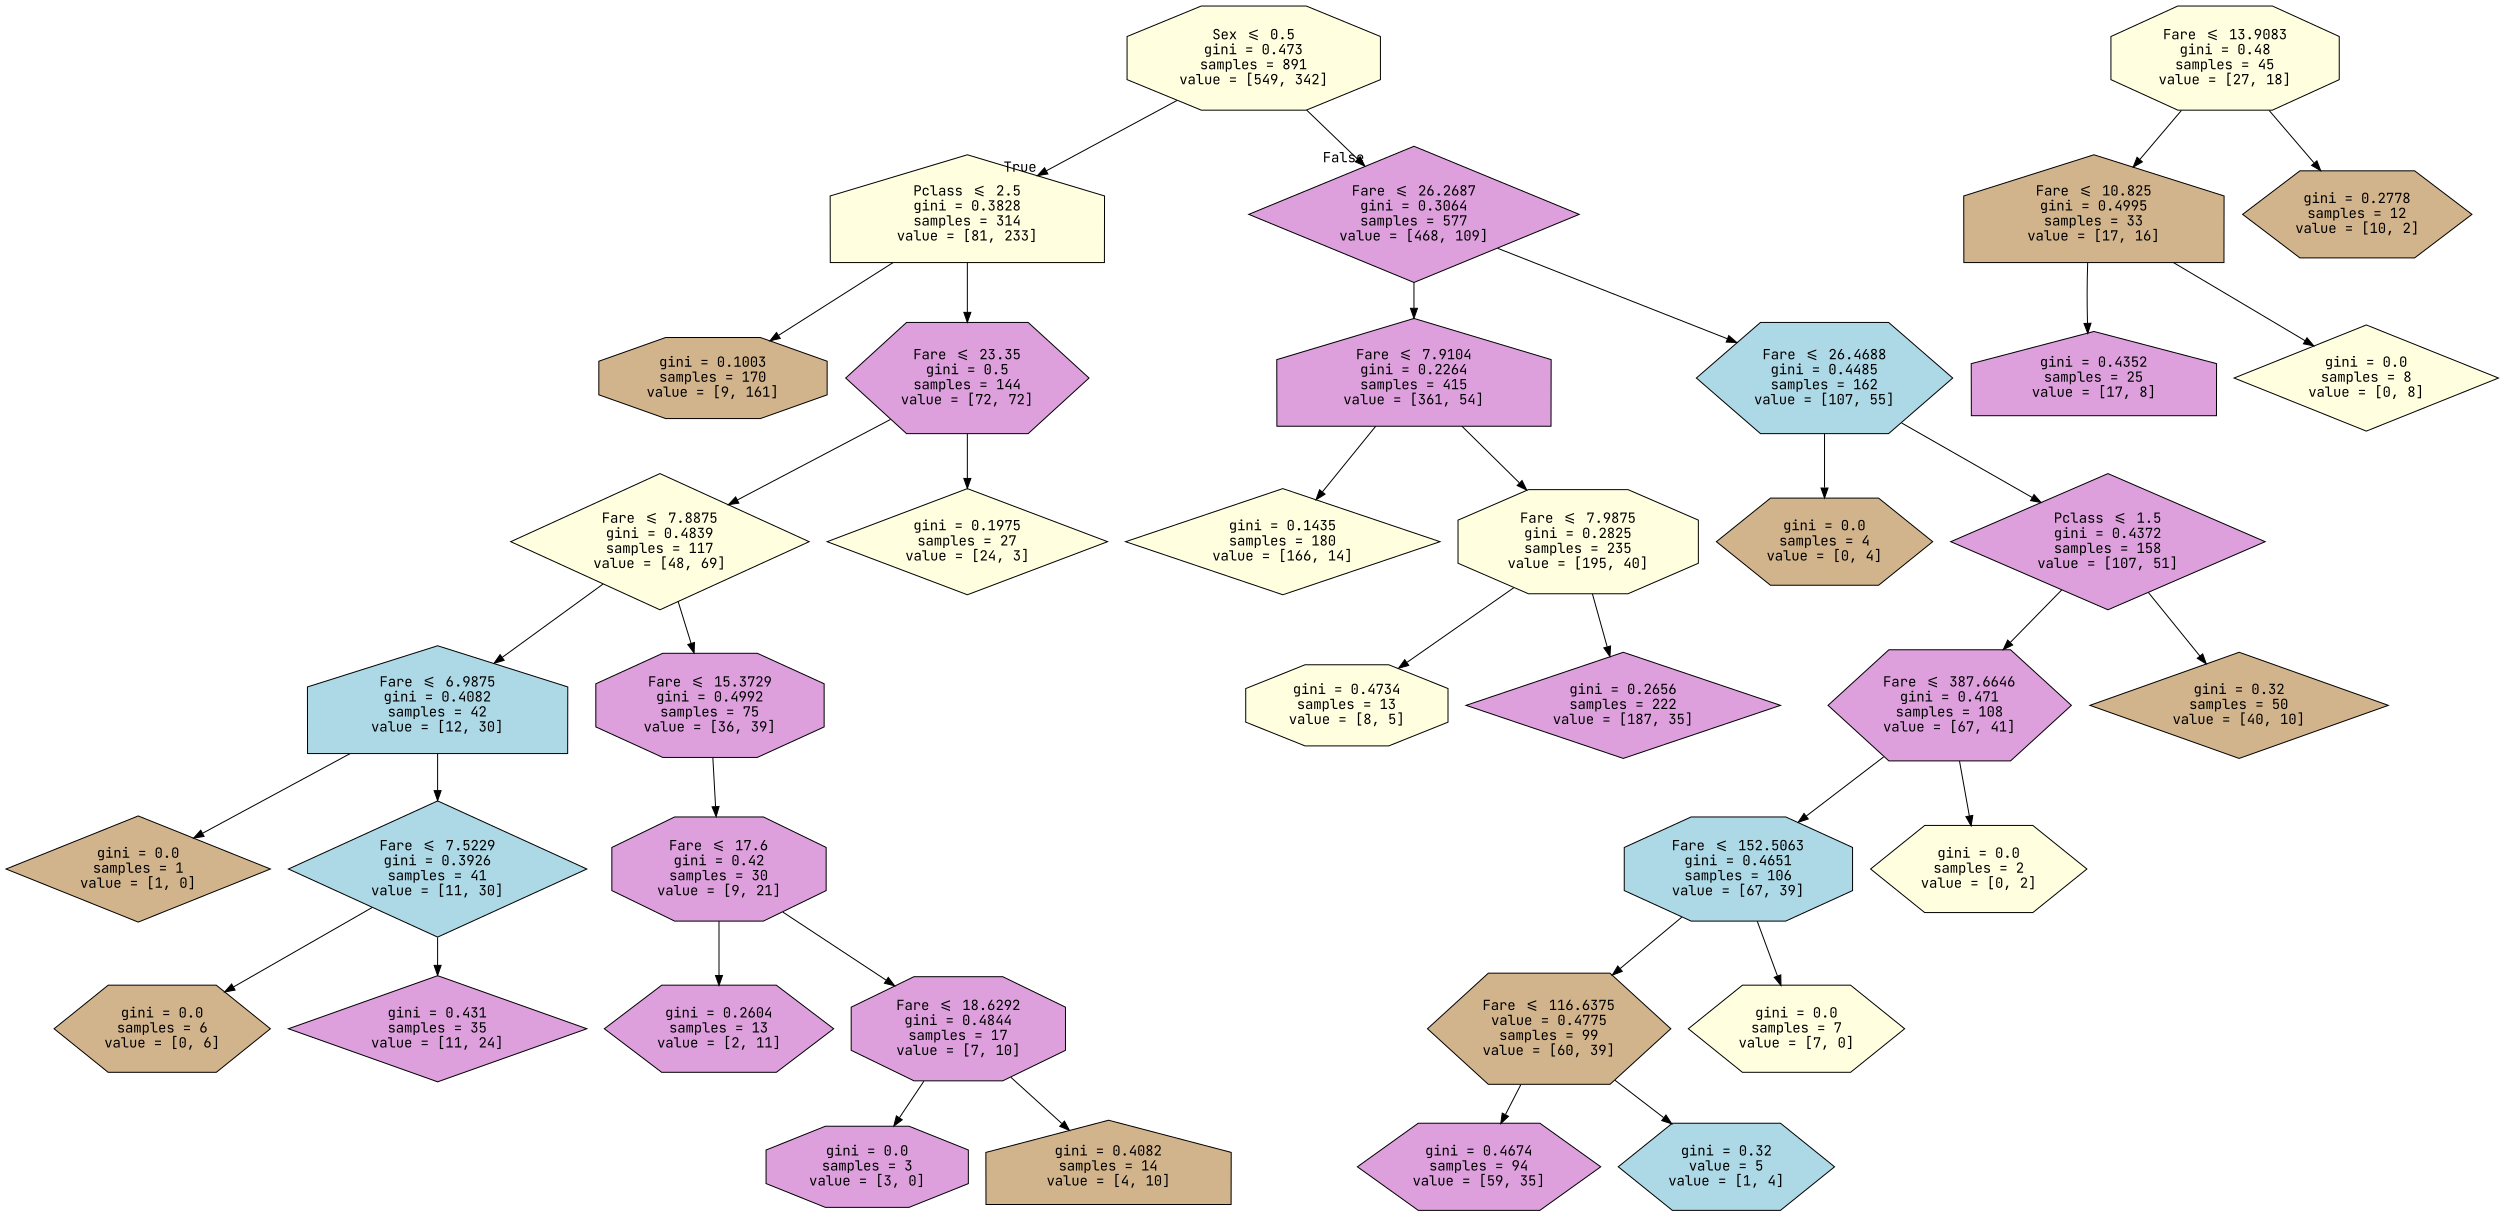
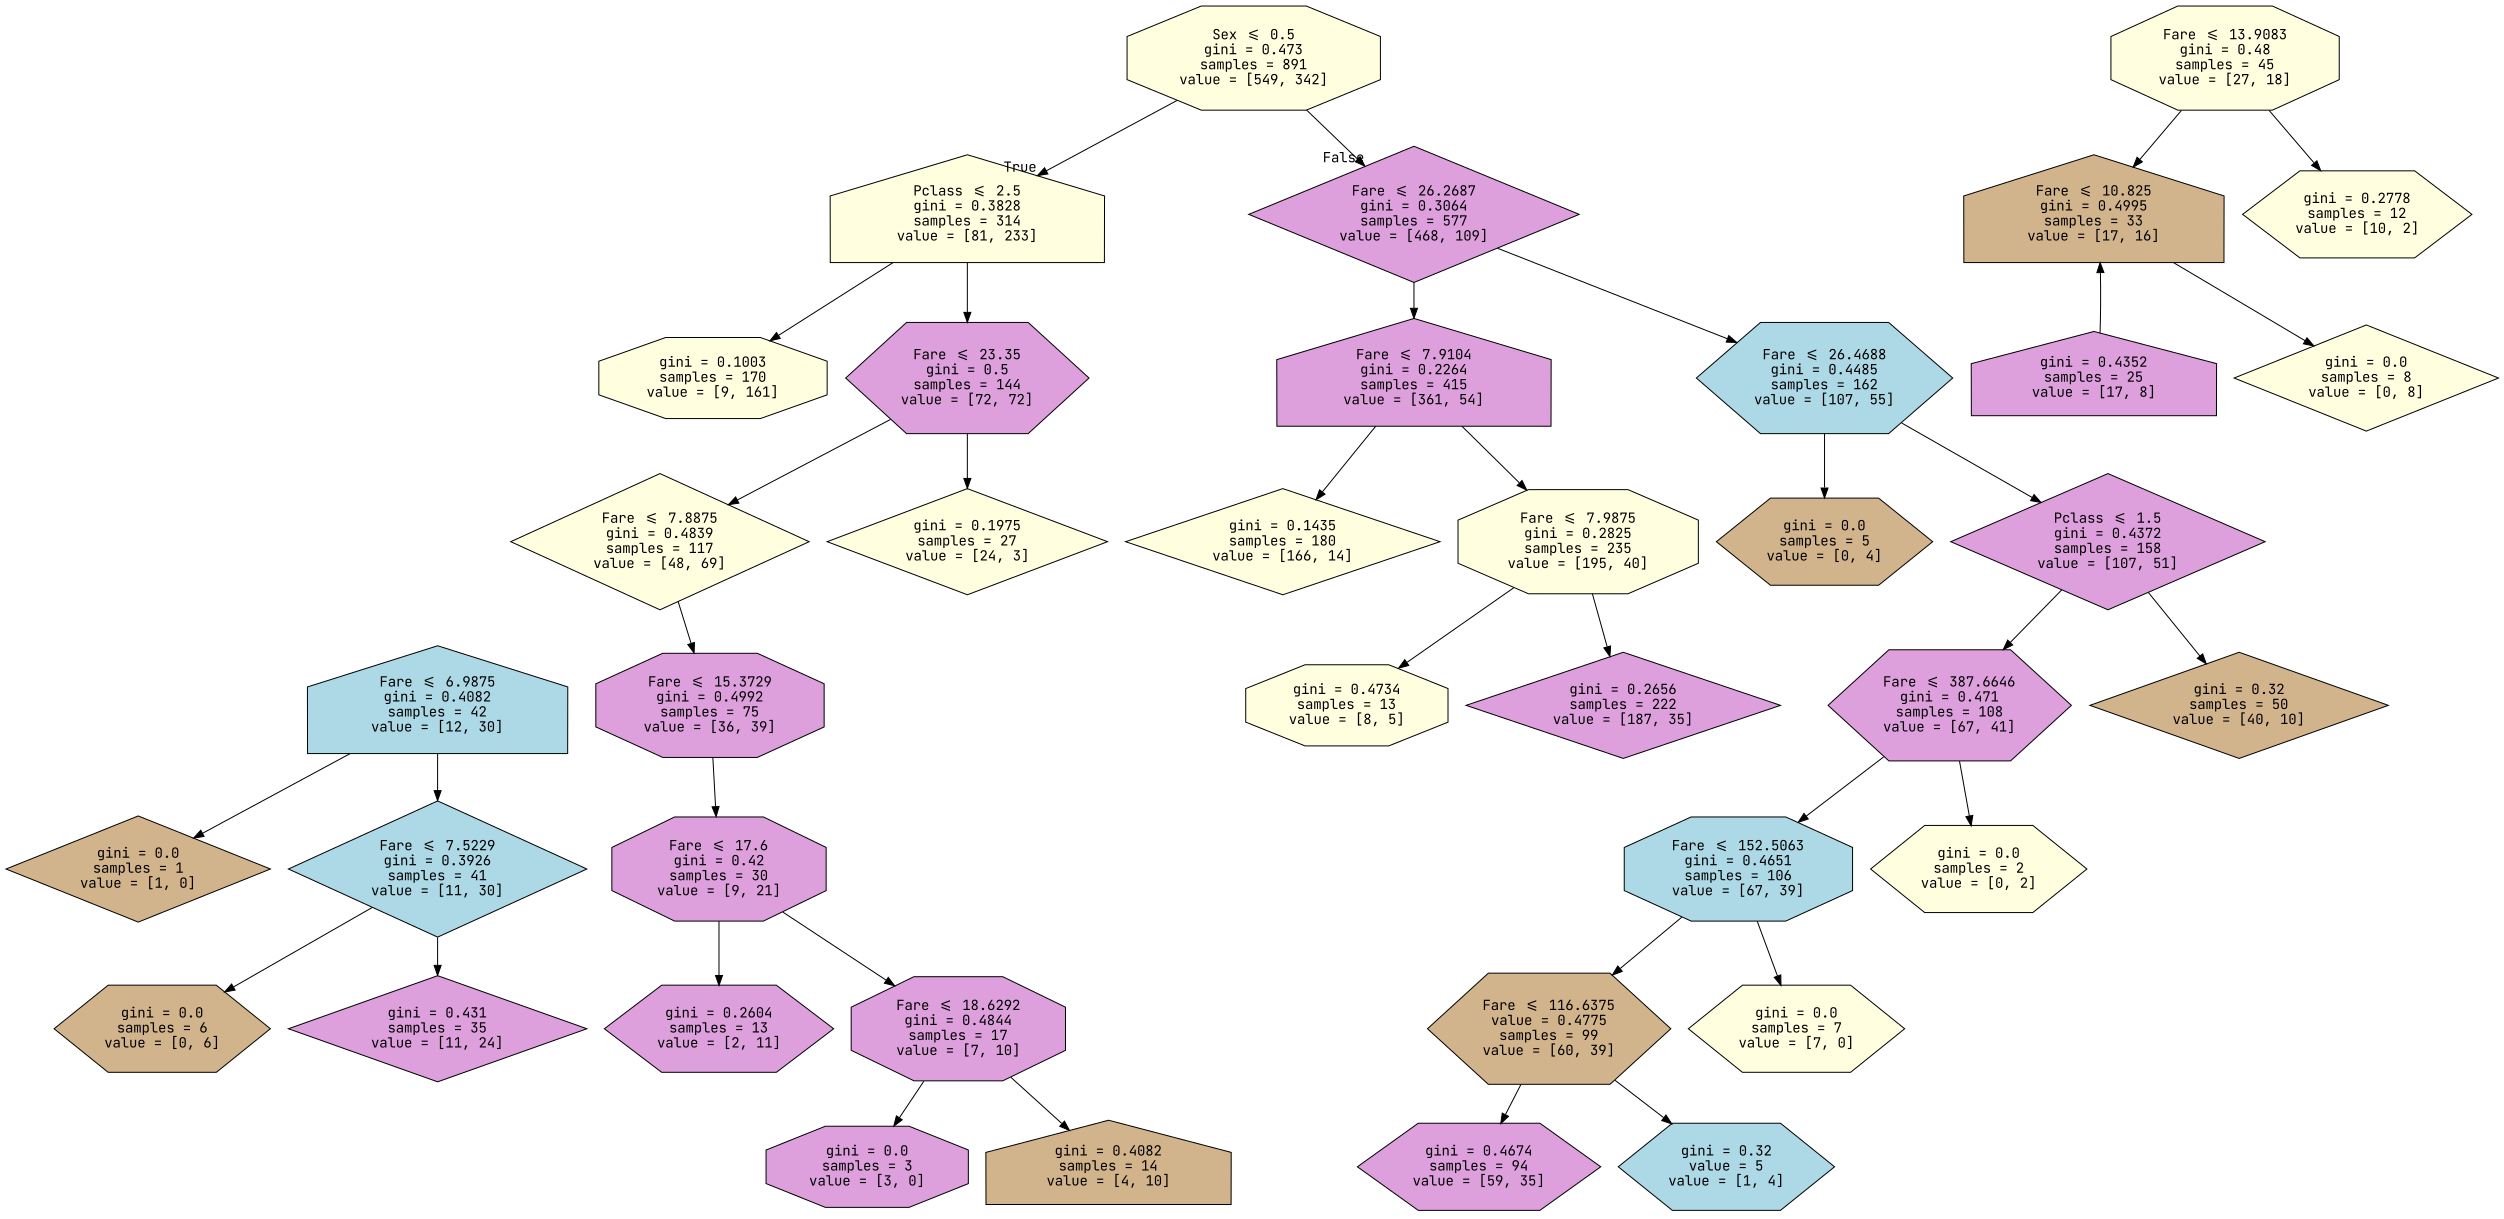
(2357, 214) -> (2357, 214)
(2087, 293) -> (2101, 303)
(713, 378) -> (713, 378)
(1825, 542) -> (1825, 542)
(553, 621) -> none
